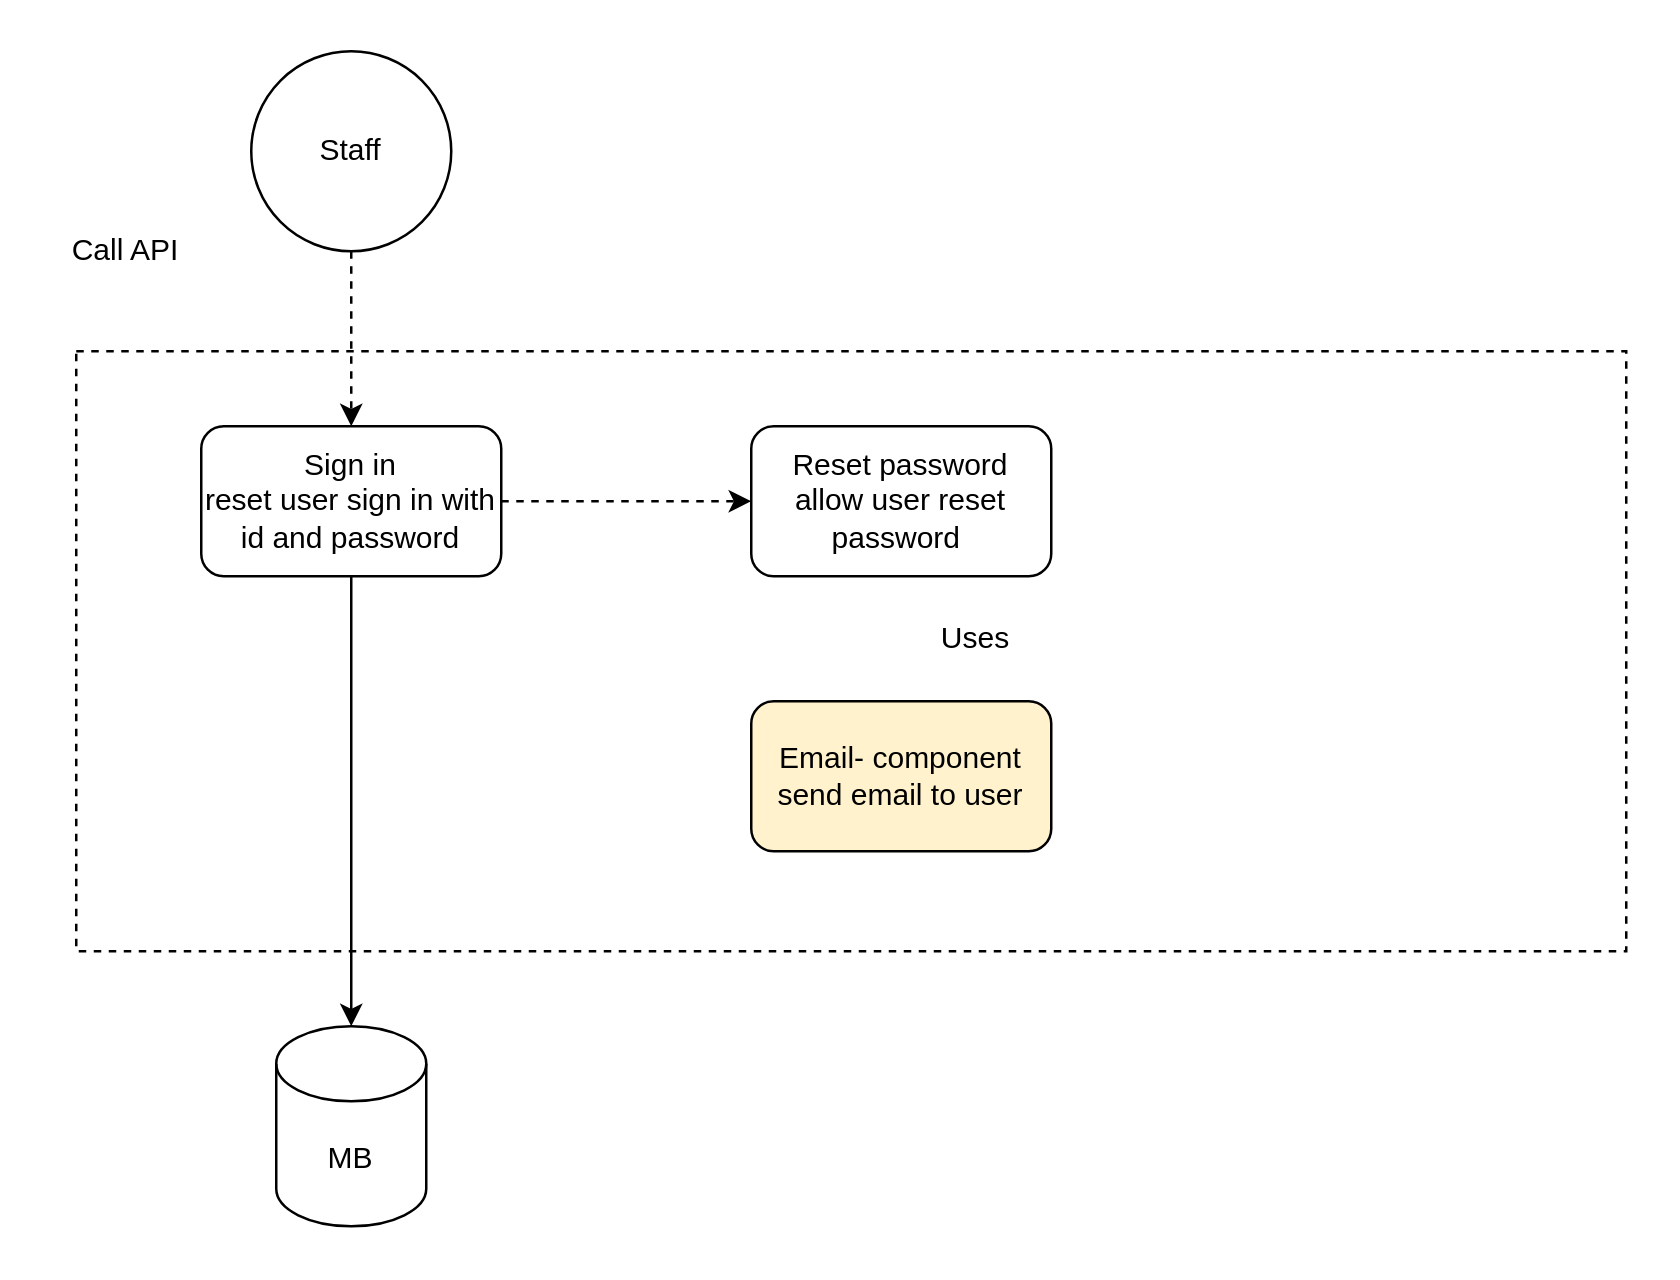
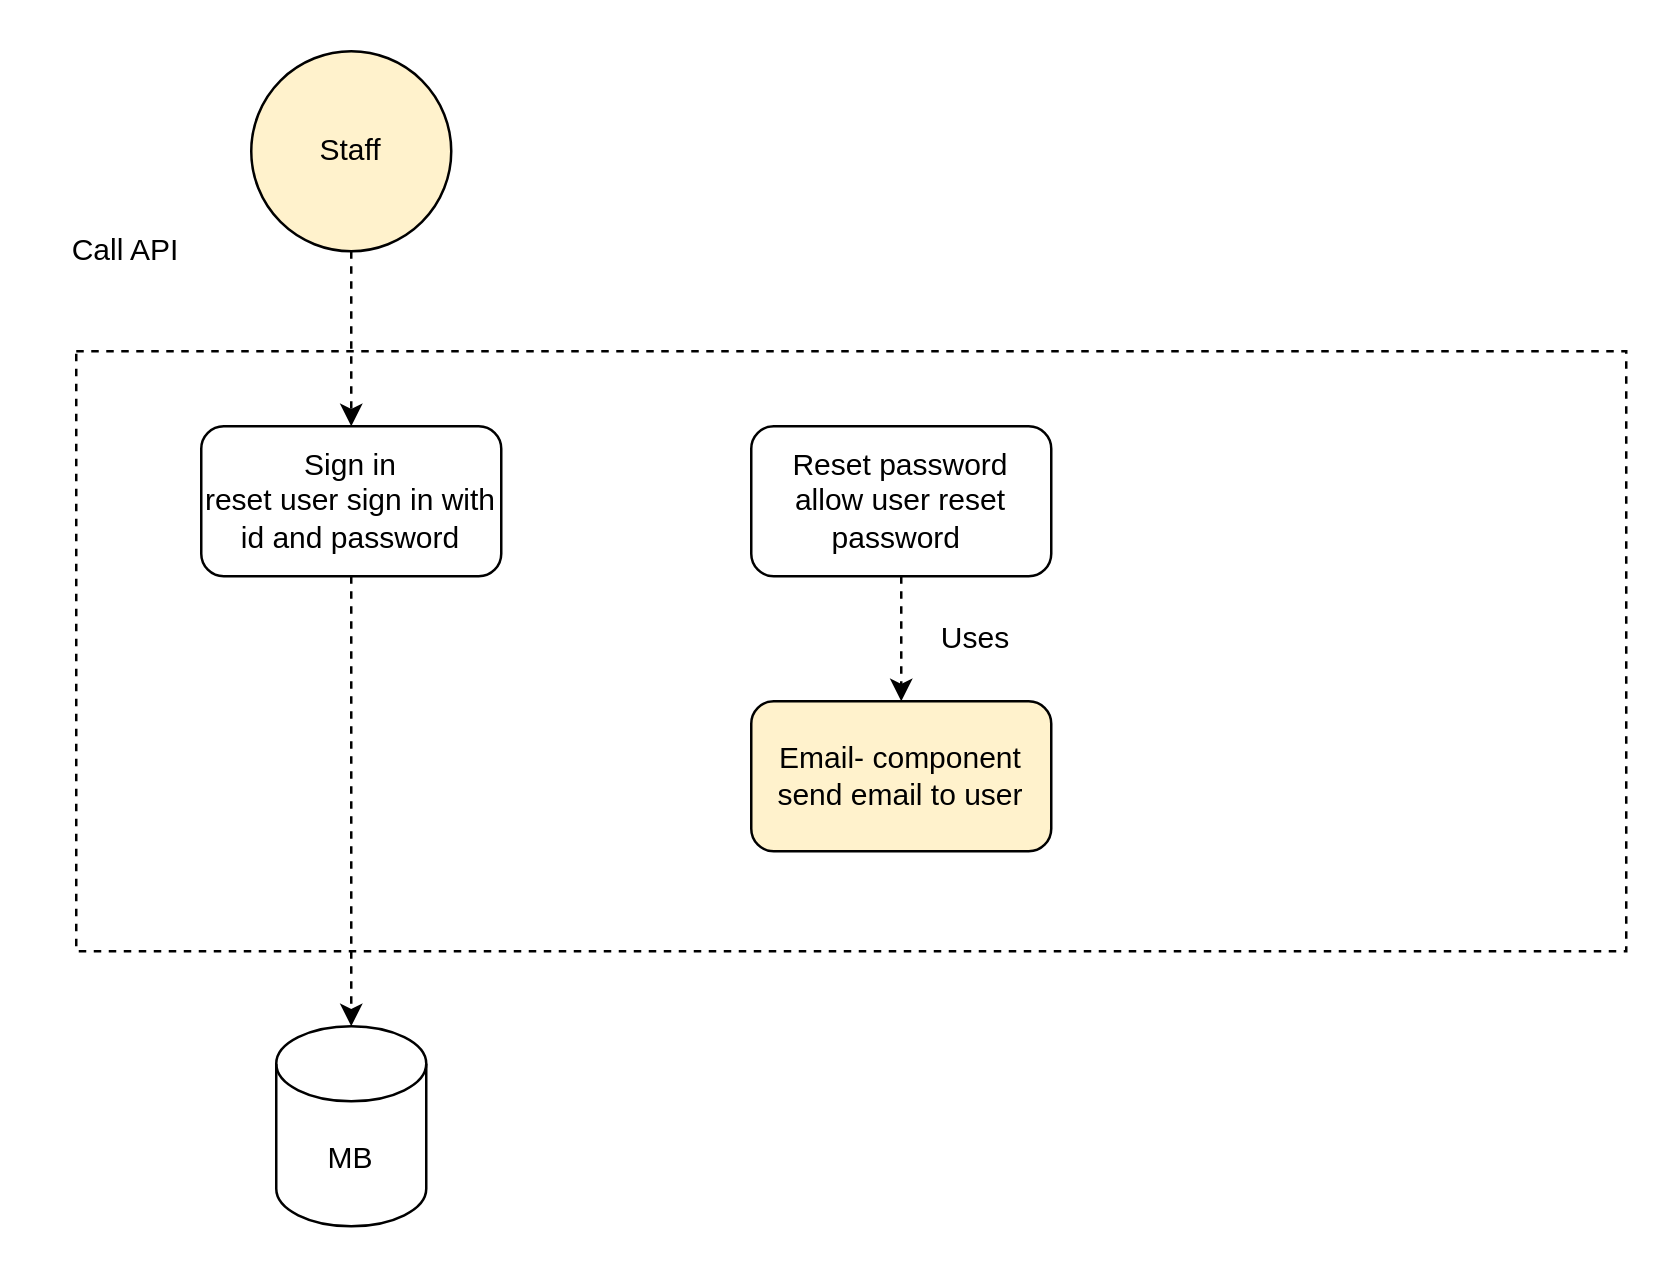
(351, 151) -> (351, 151)
(619, 501) -> none
none -> (901, 630)
(351, 796) -> (351, 796)
